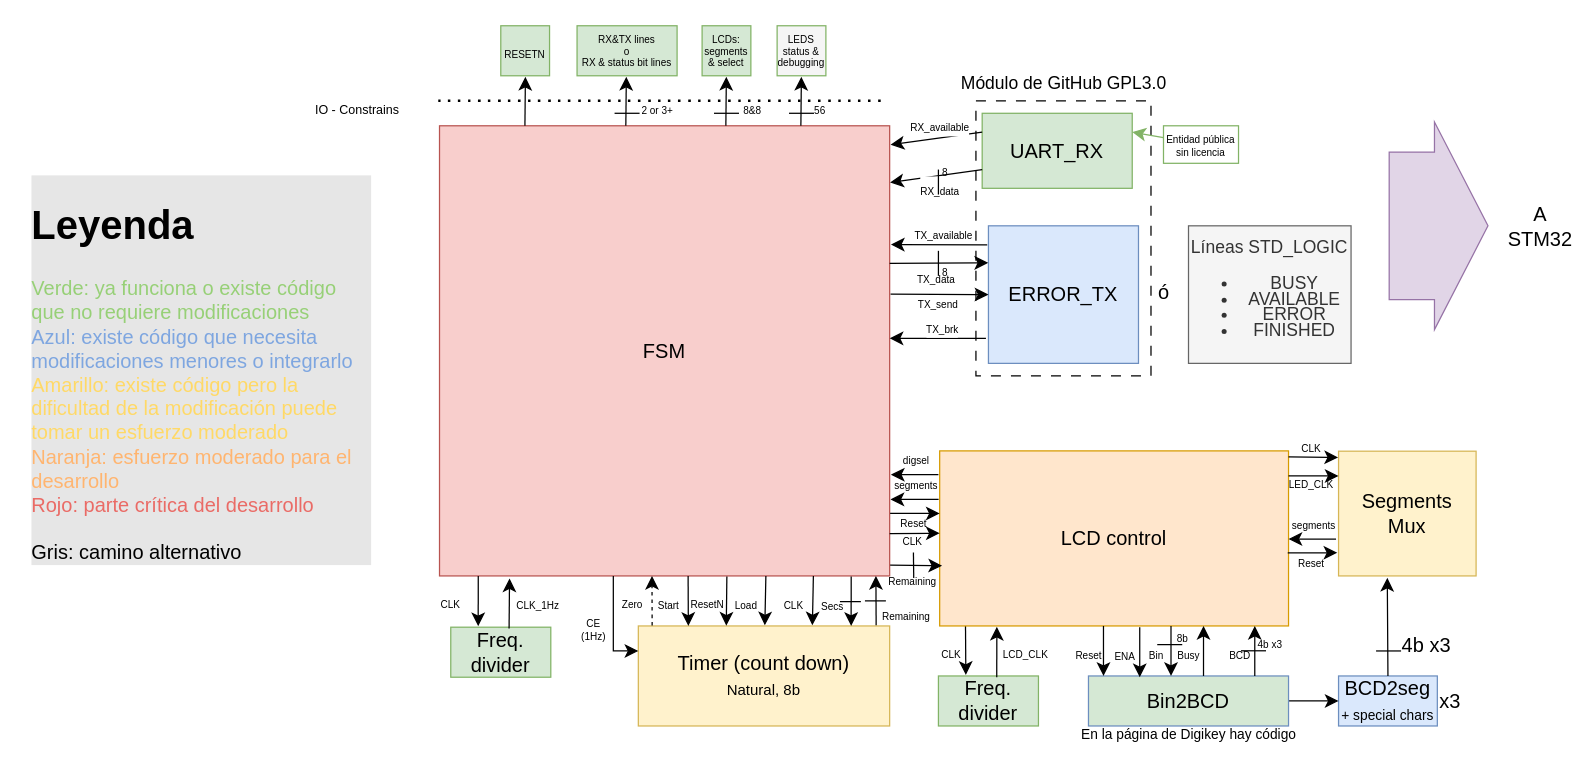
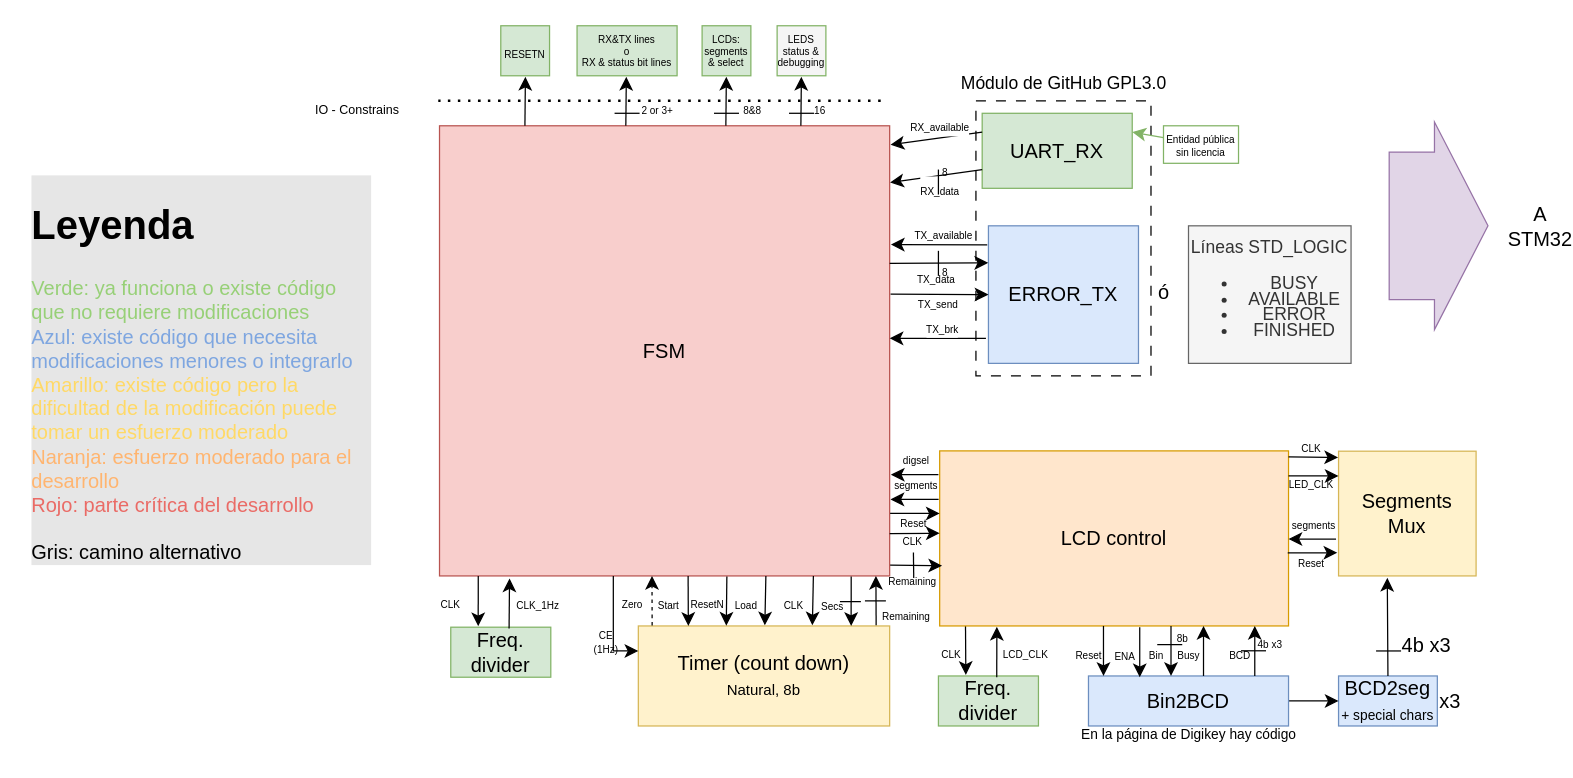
(820, 107) -> (820, 107)
(594, 628) -> (606, 640)
(1188, 701) -> (1188, 701)
